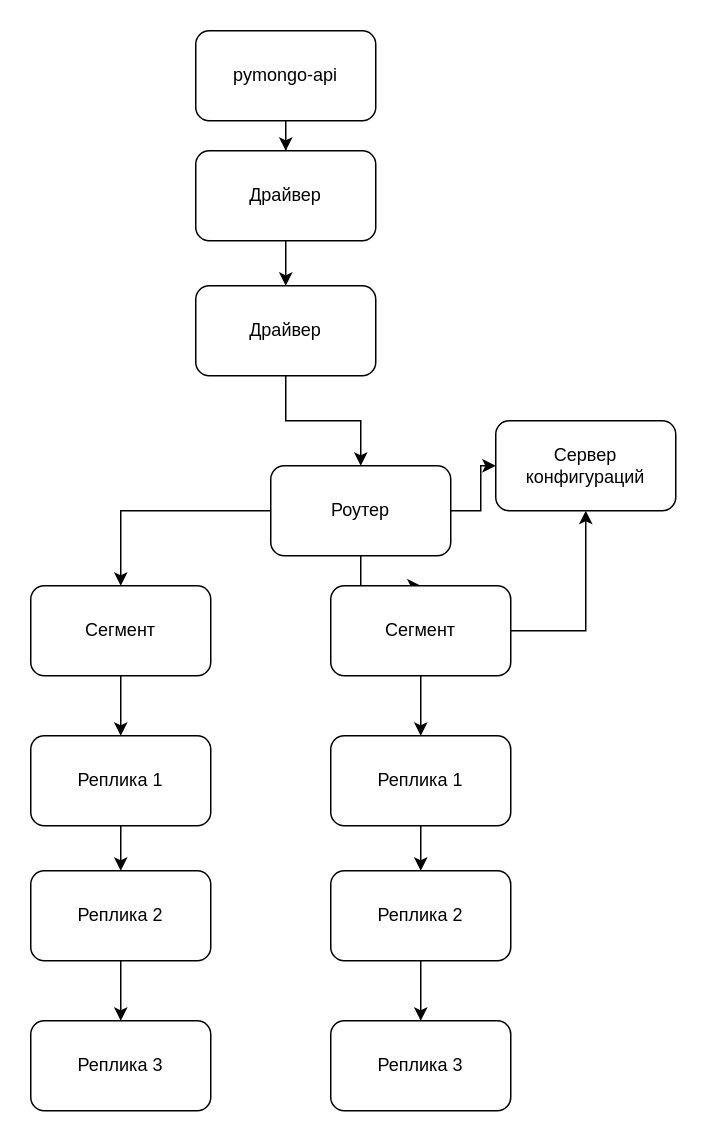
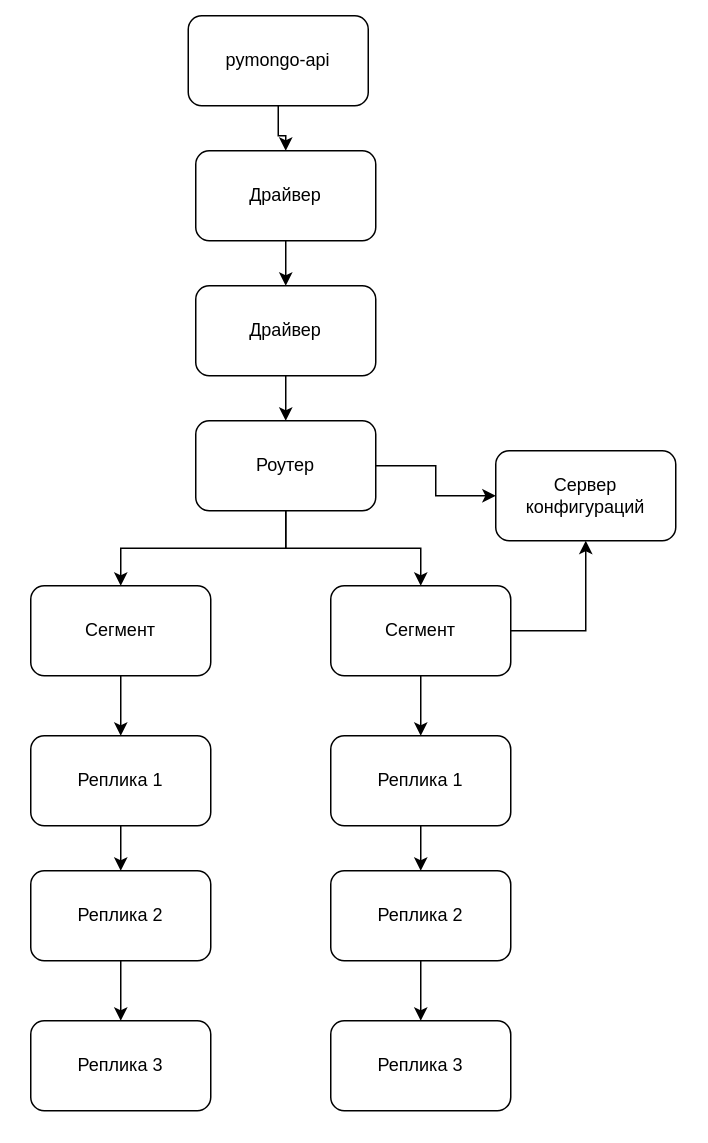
(286, 76) -> (278, 61)
(586, 466) -> (586, 496)
(361, 511) -> (286, 466)
